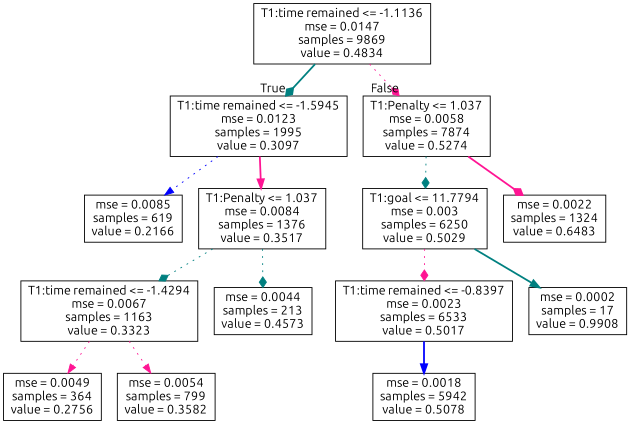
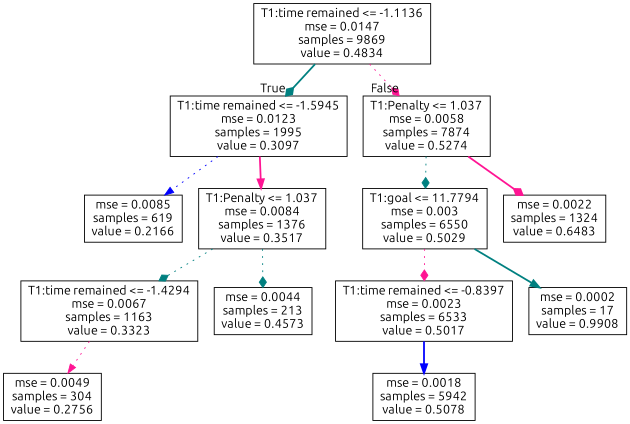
(425, 219) -> (425, 219)
(52, 397) -> (52, 397)
(166, 397) -> none
